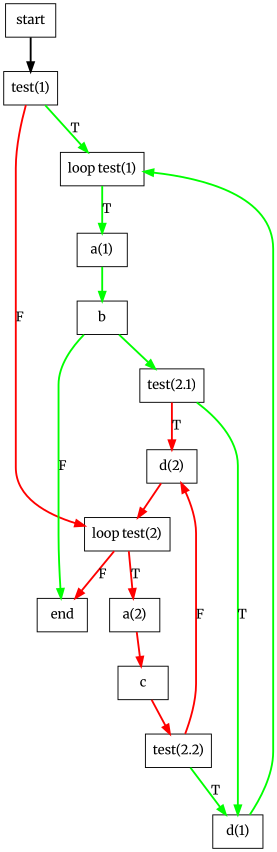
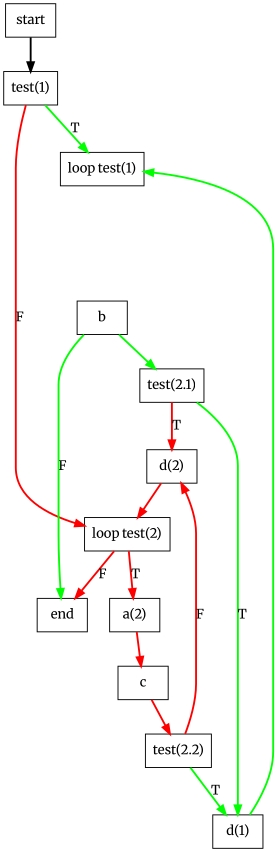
(102, 250) -> none
